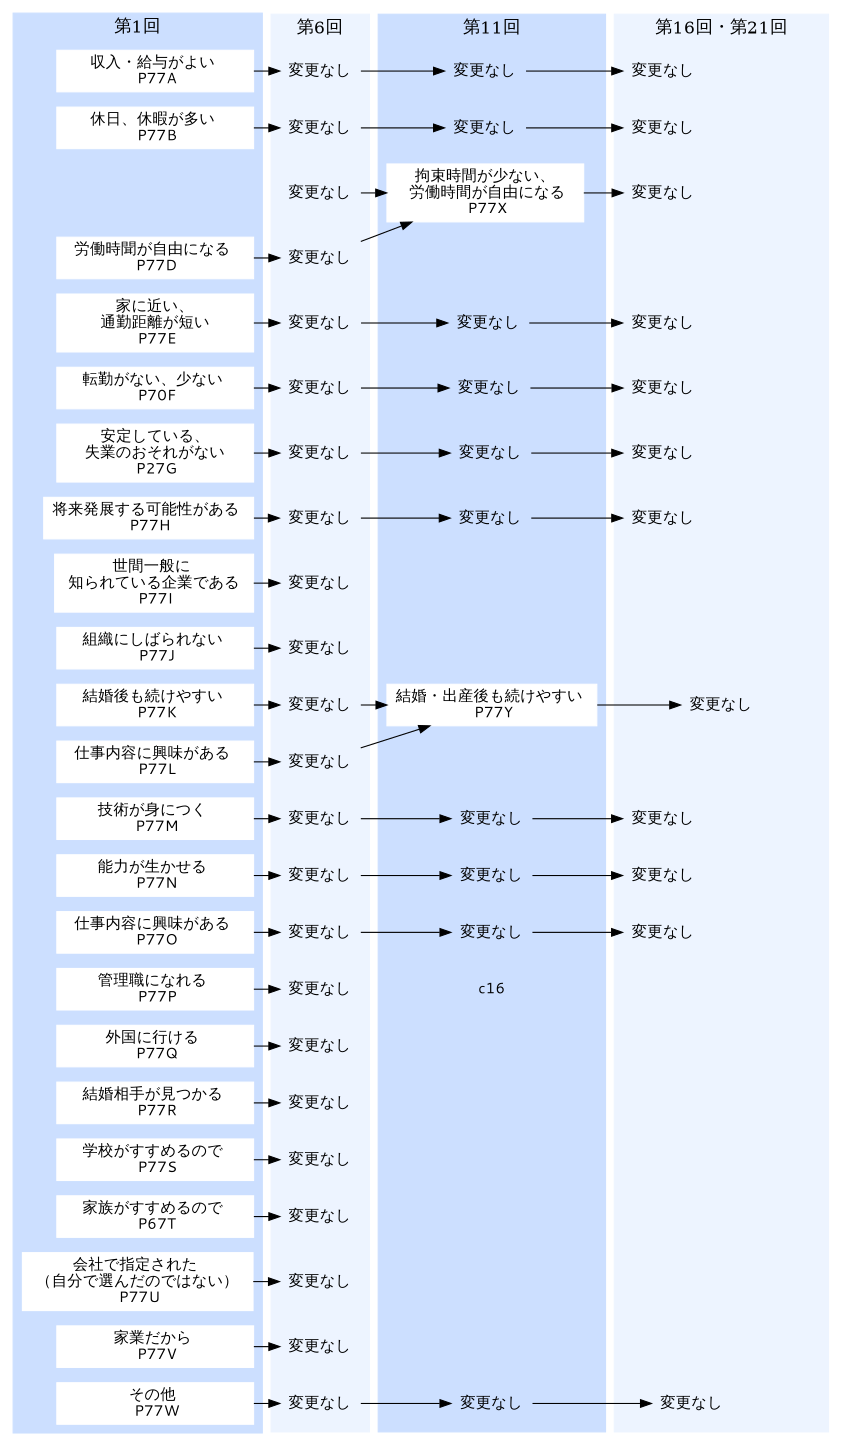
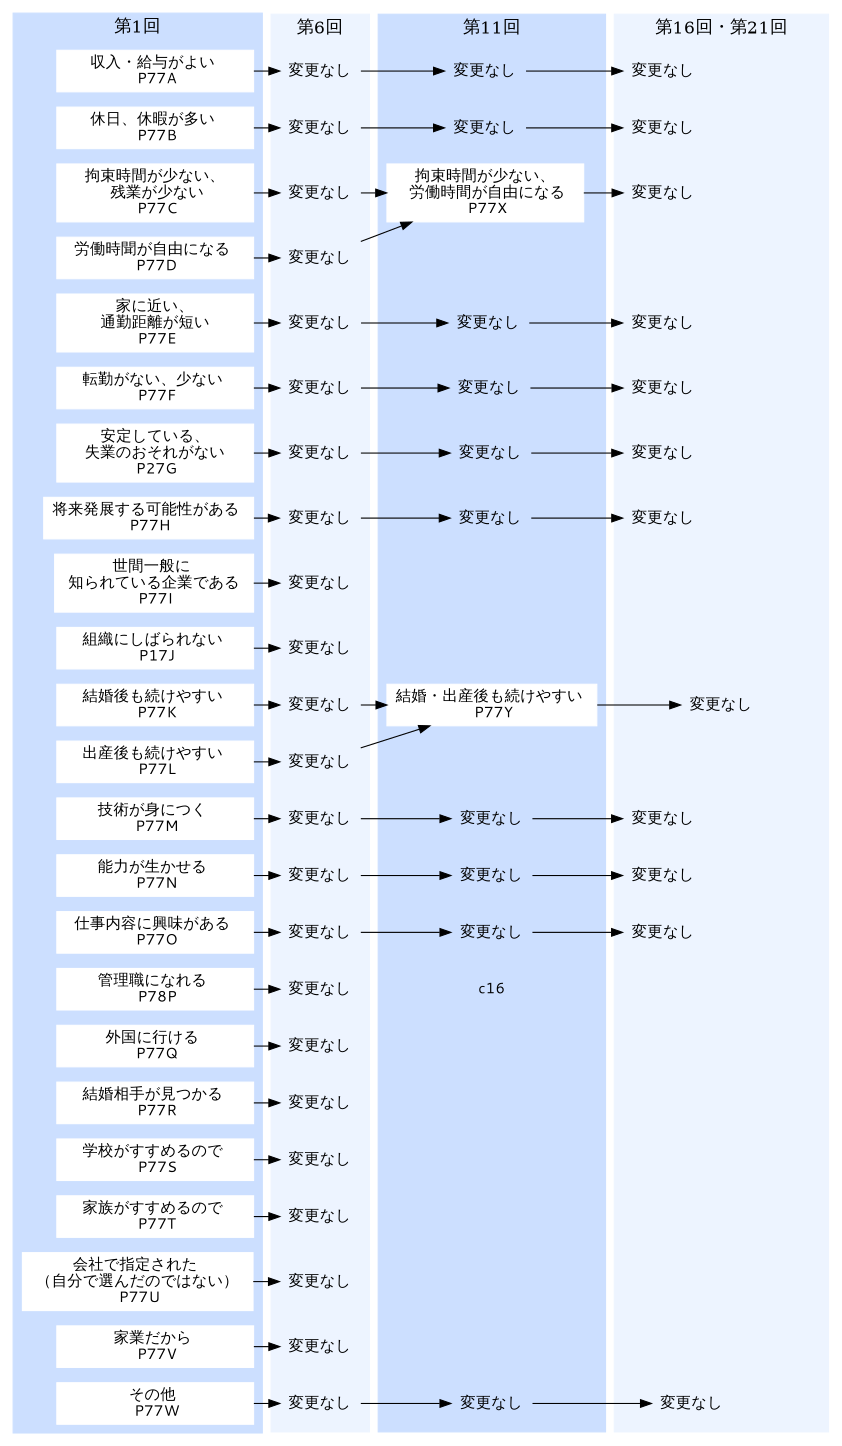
none -> (155, 193)
(155, 388) -> (155, 388)
(155, 648) -> (155, 648)
(155, 762) -> (155, 762)
(155, 989) -> (155, 989)
(155, 1217) -> (155, 1217)
